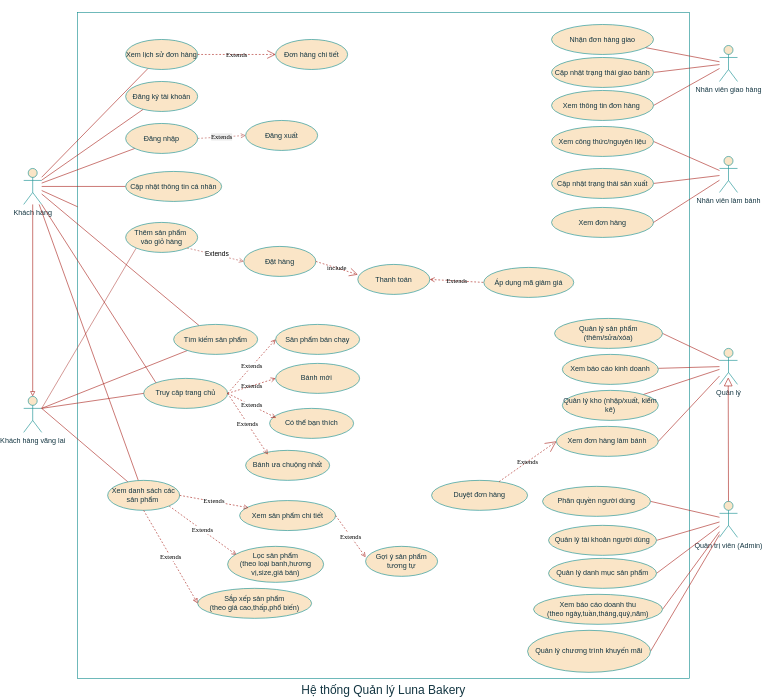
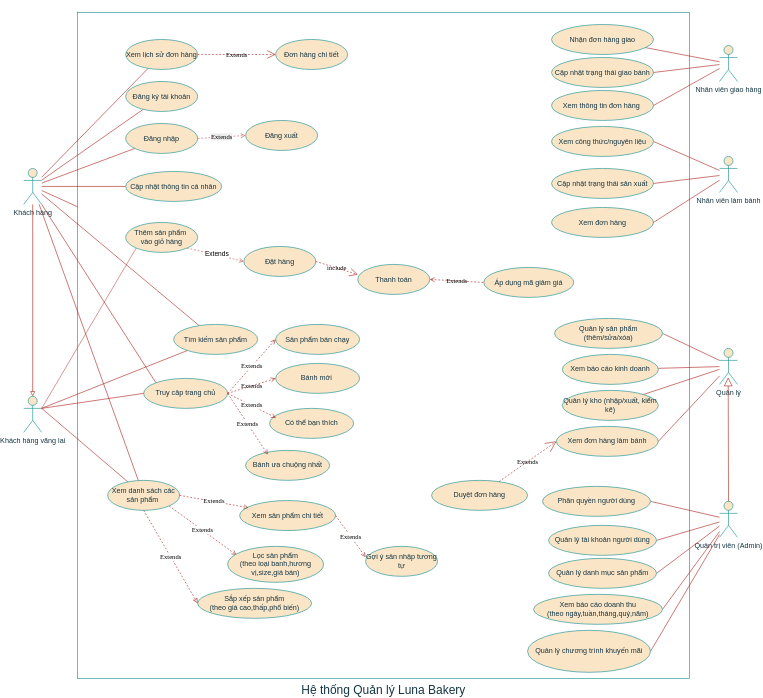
(402, 561) -> (402, 561)
